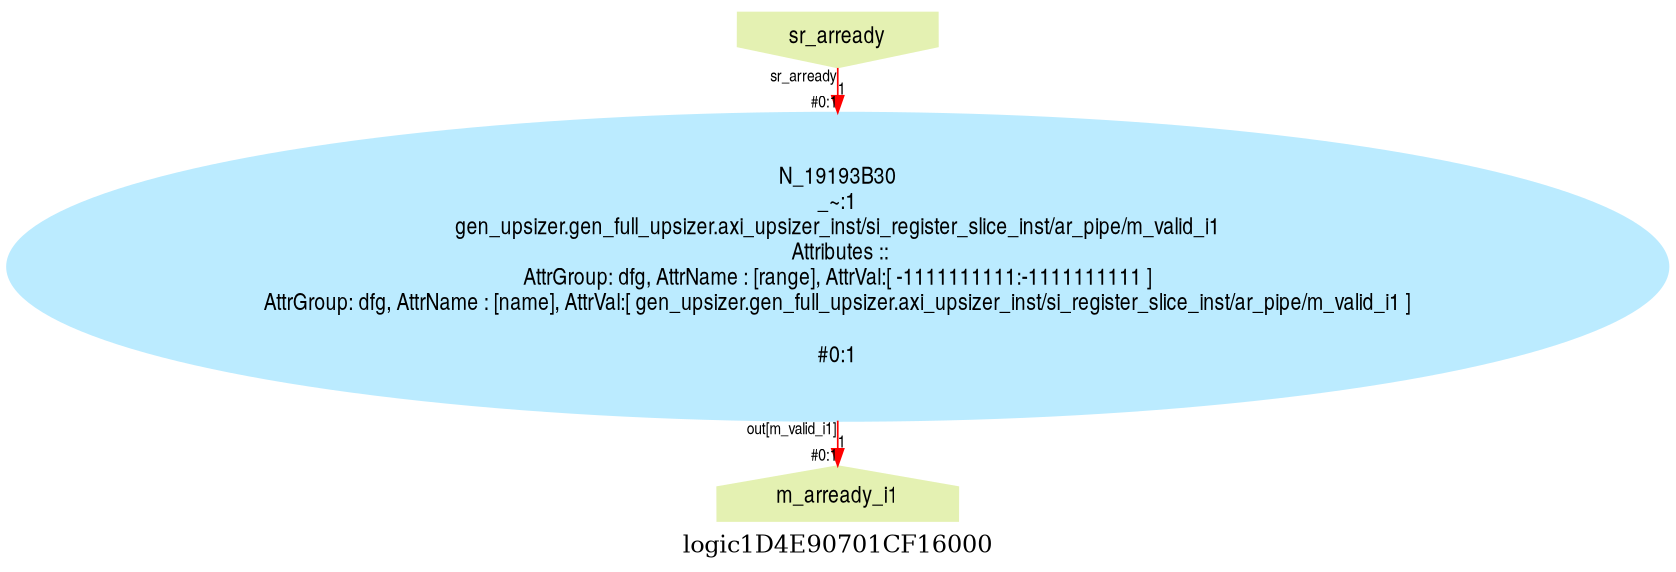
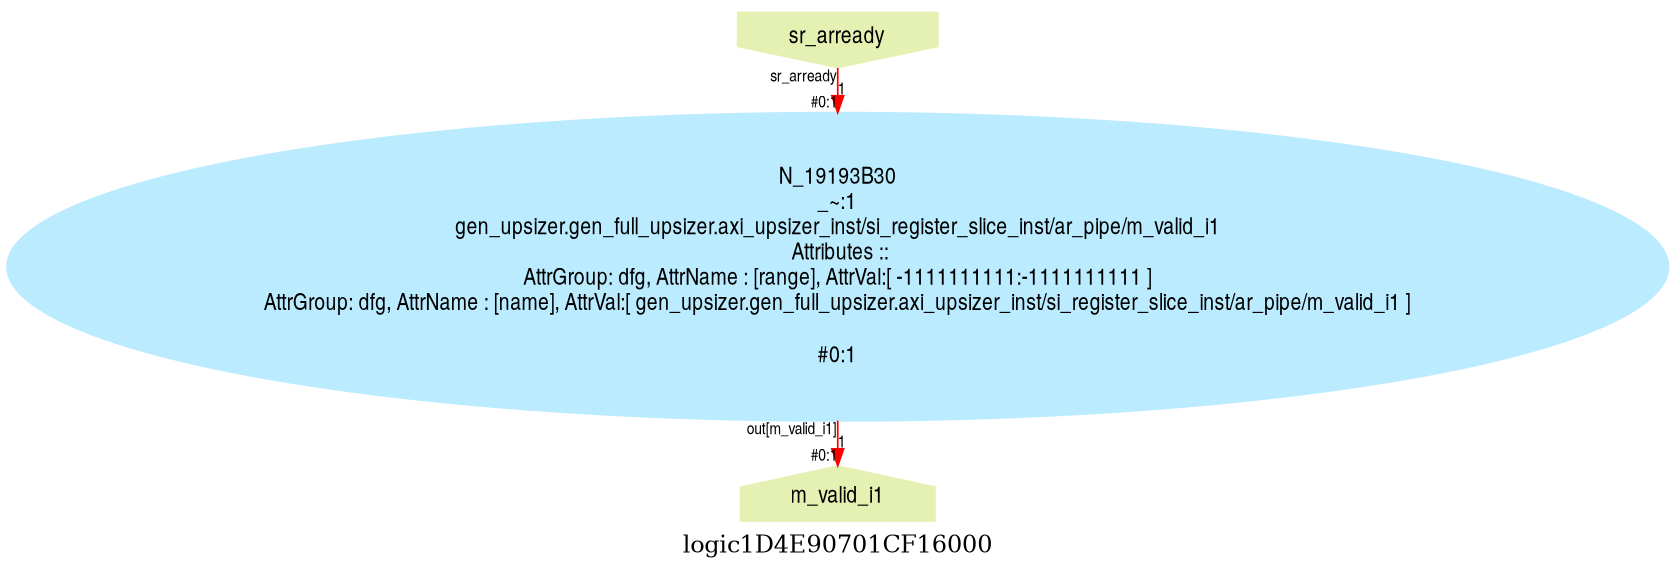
(838, 496) -> (838, 496)
